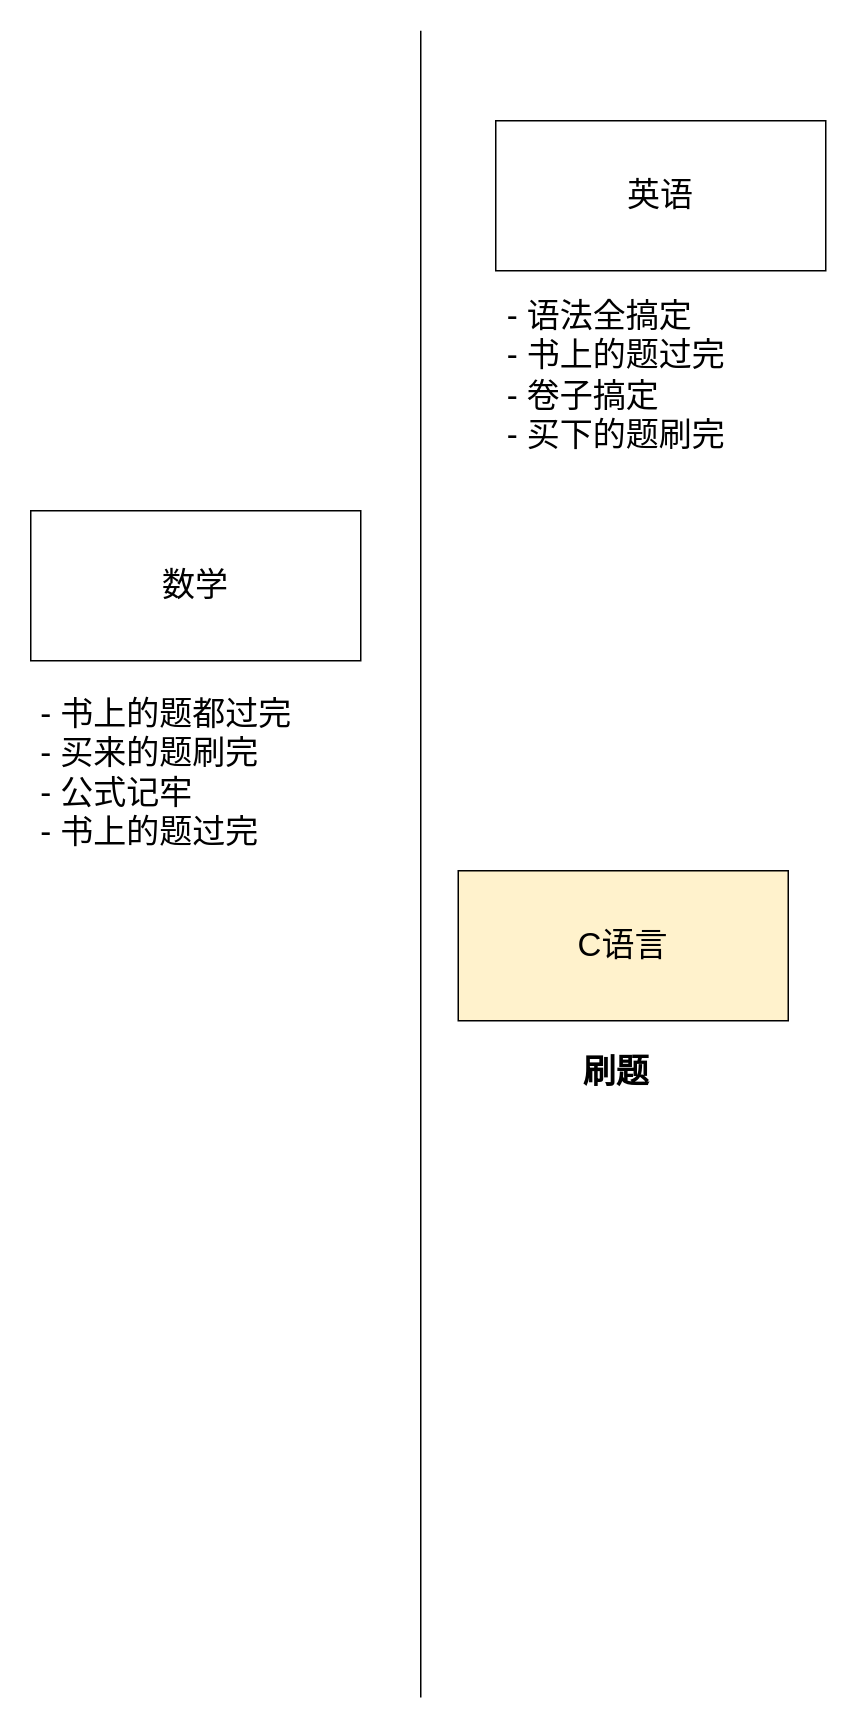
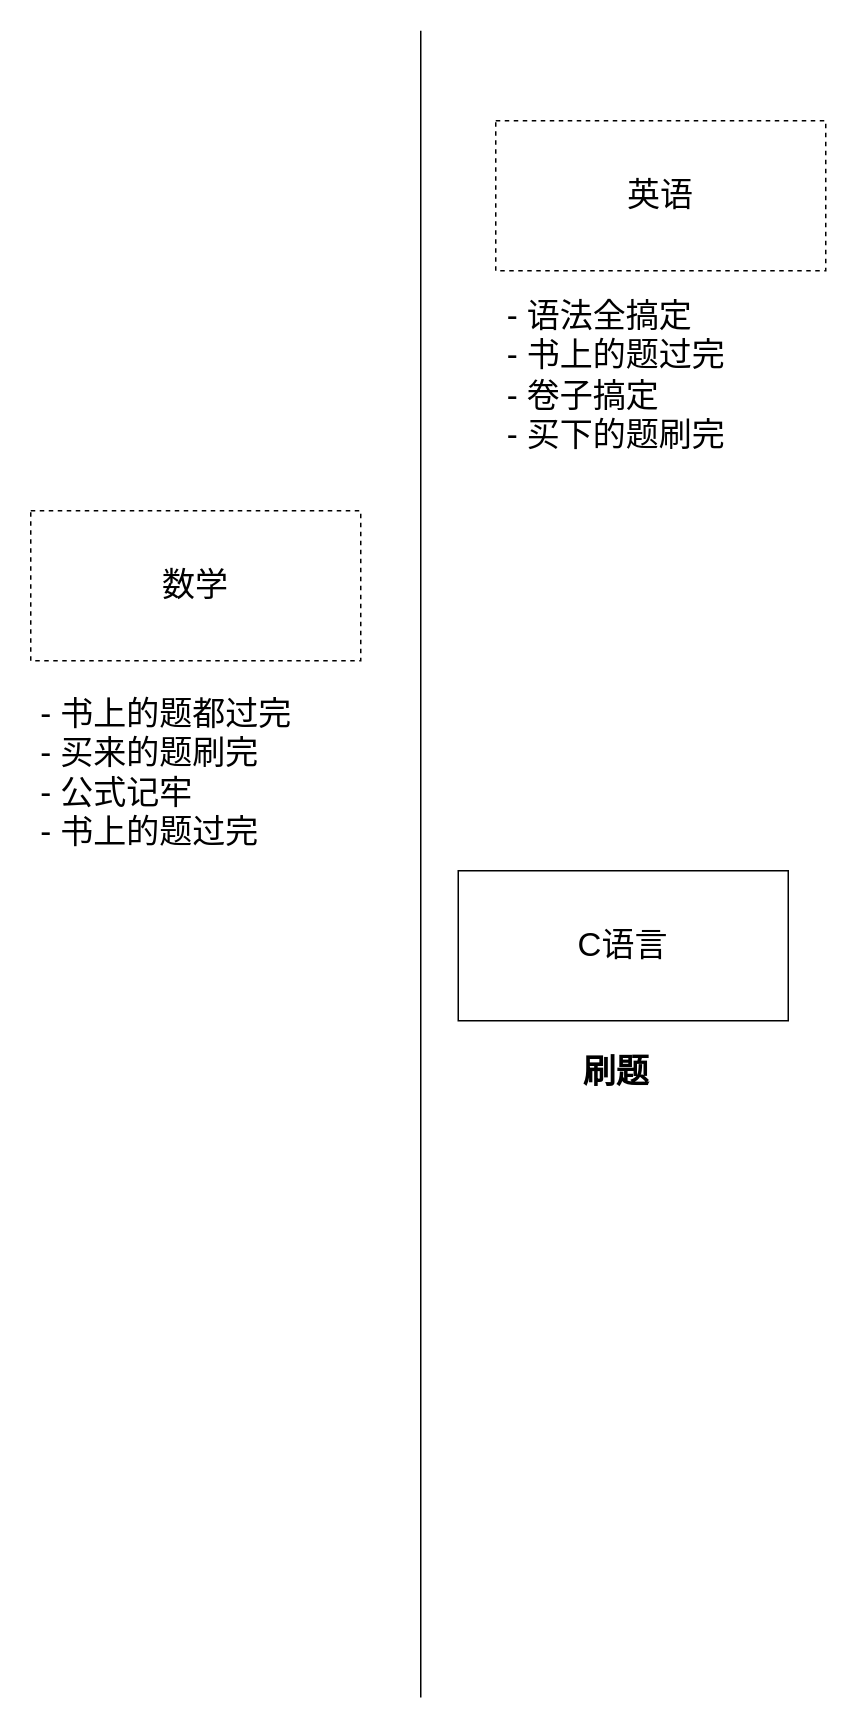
(661, 196) -> (661, 196)
(196, 586) -> (196, 586)
(623, 946) -> (623, 946)
